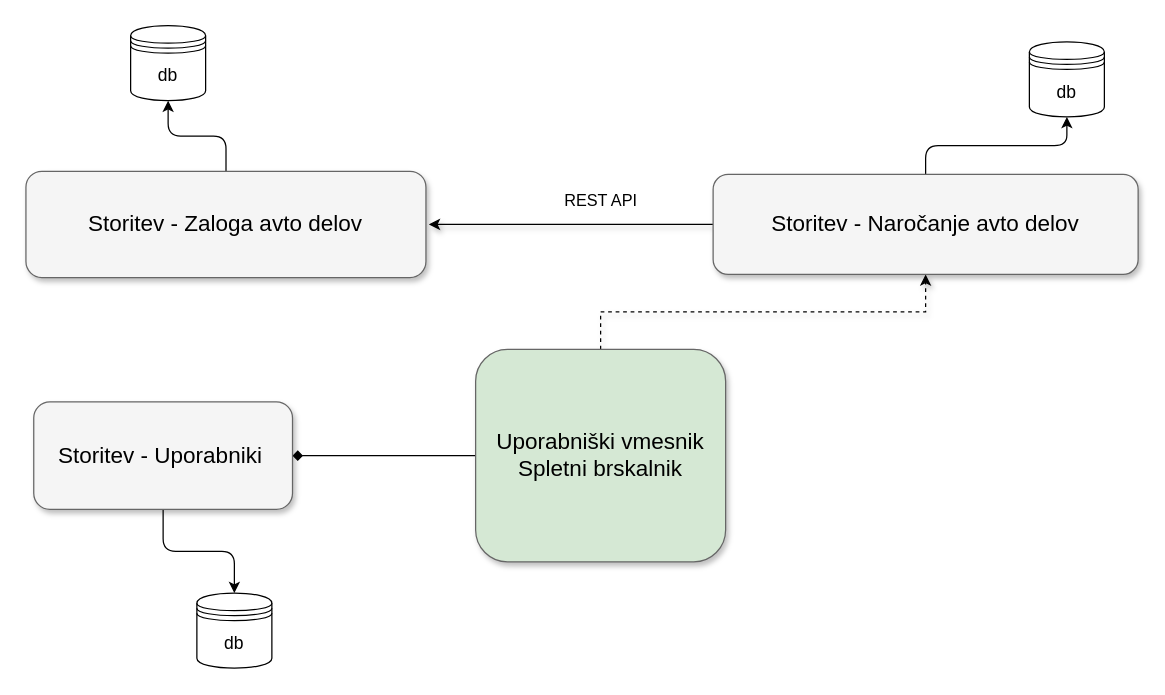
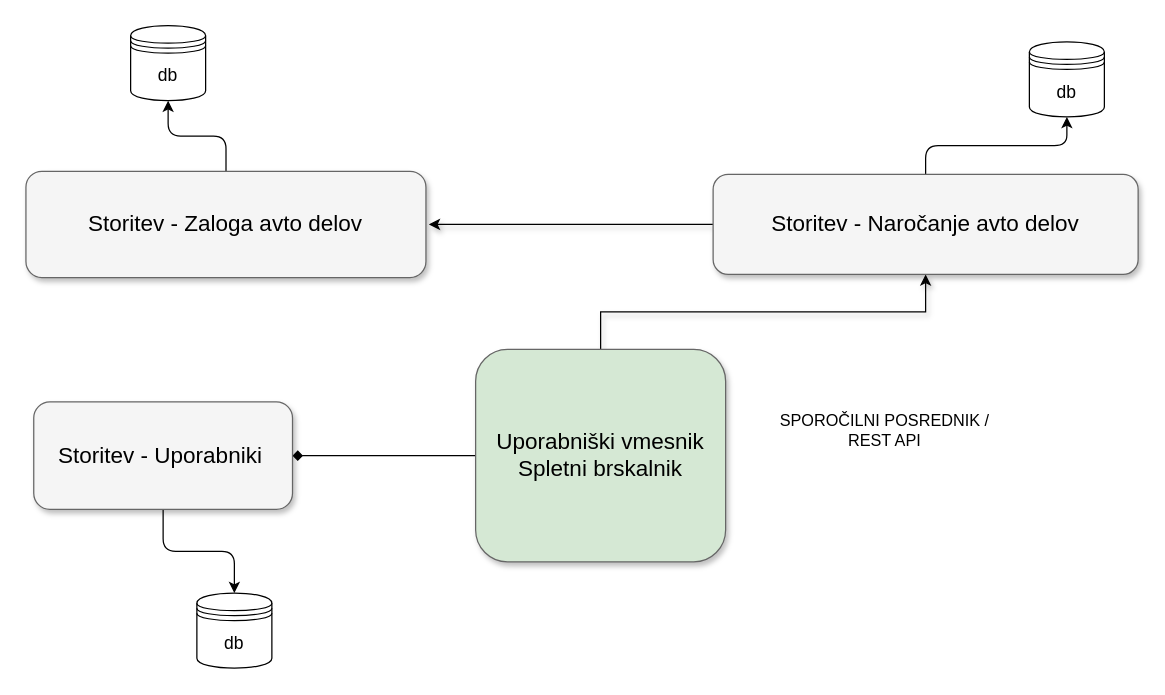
(601, 201) -> none
(760, 312) -> (760, 312)
none -> (885, 431)
